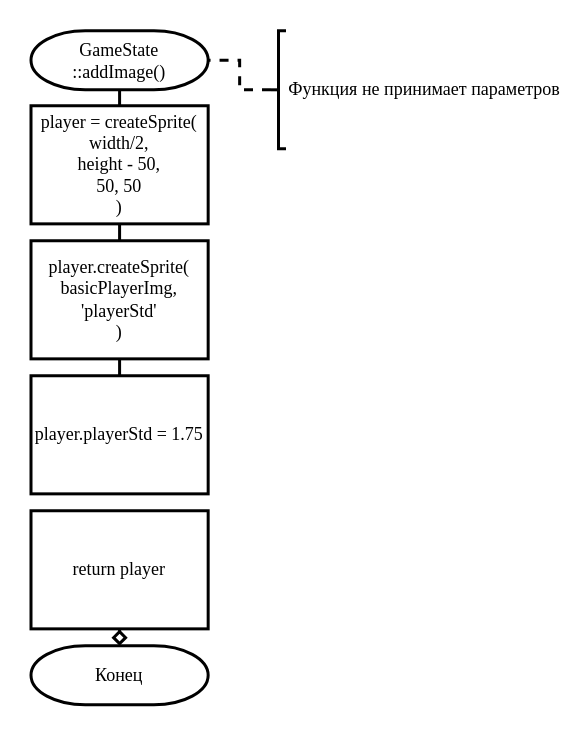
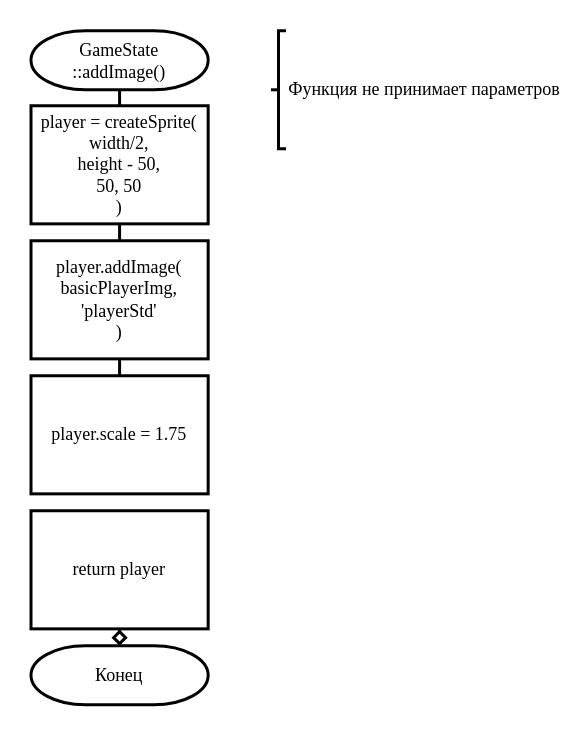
(239, 76) -> none
(119, 299) -> (119, 299)
(119, 434) -> (119, 434)
